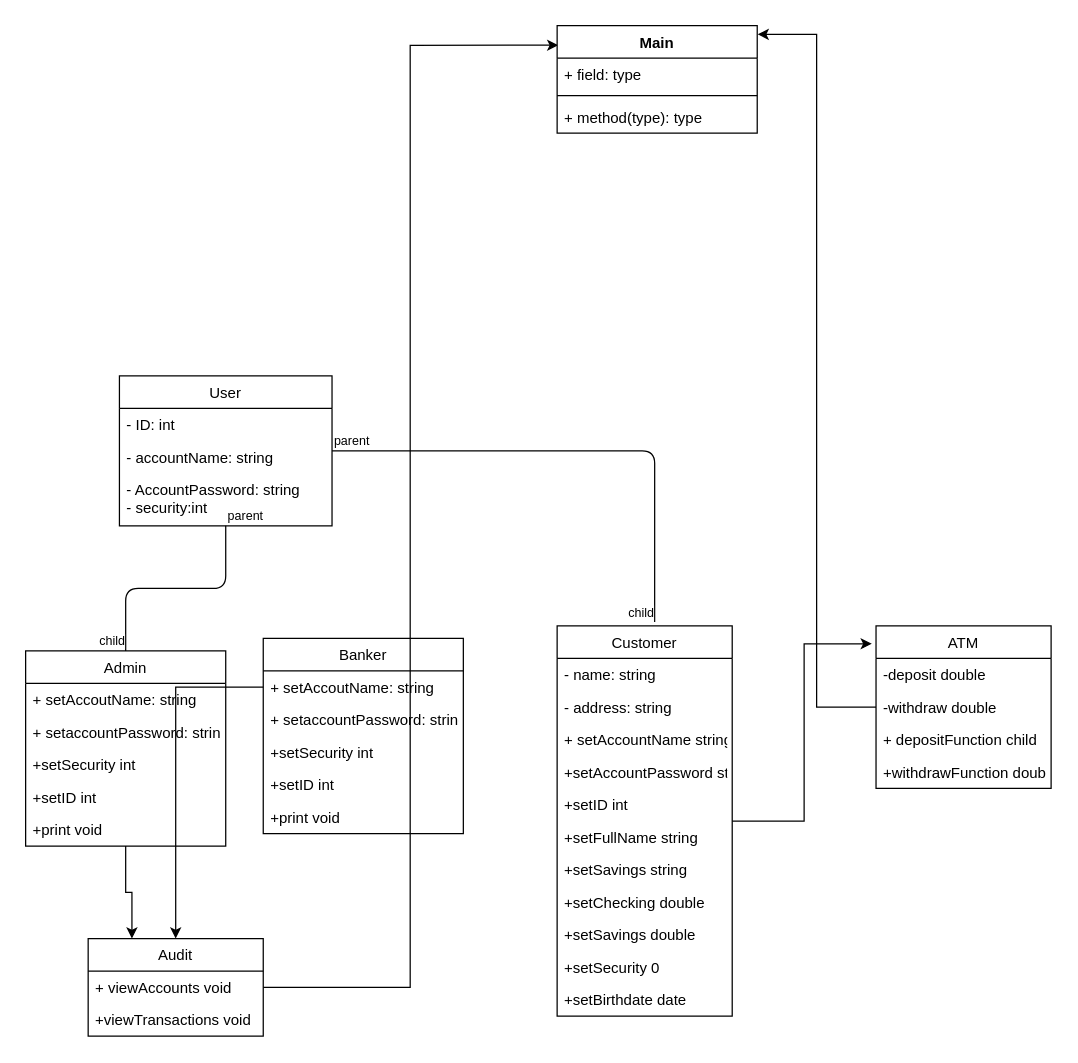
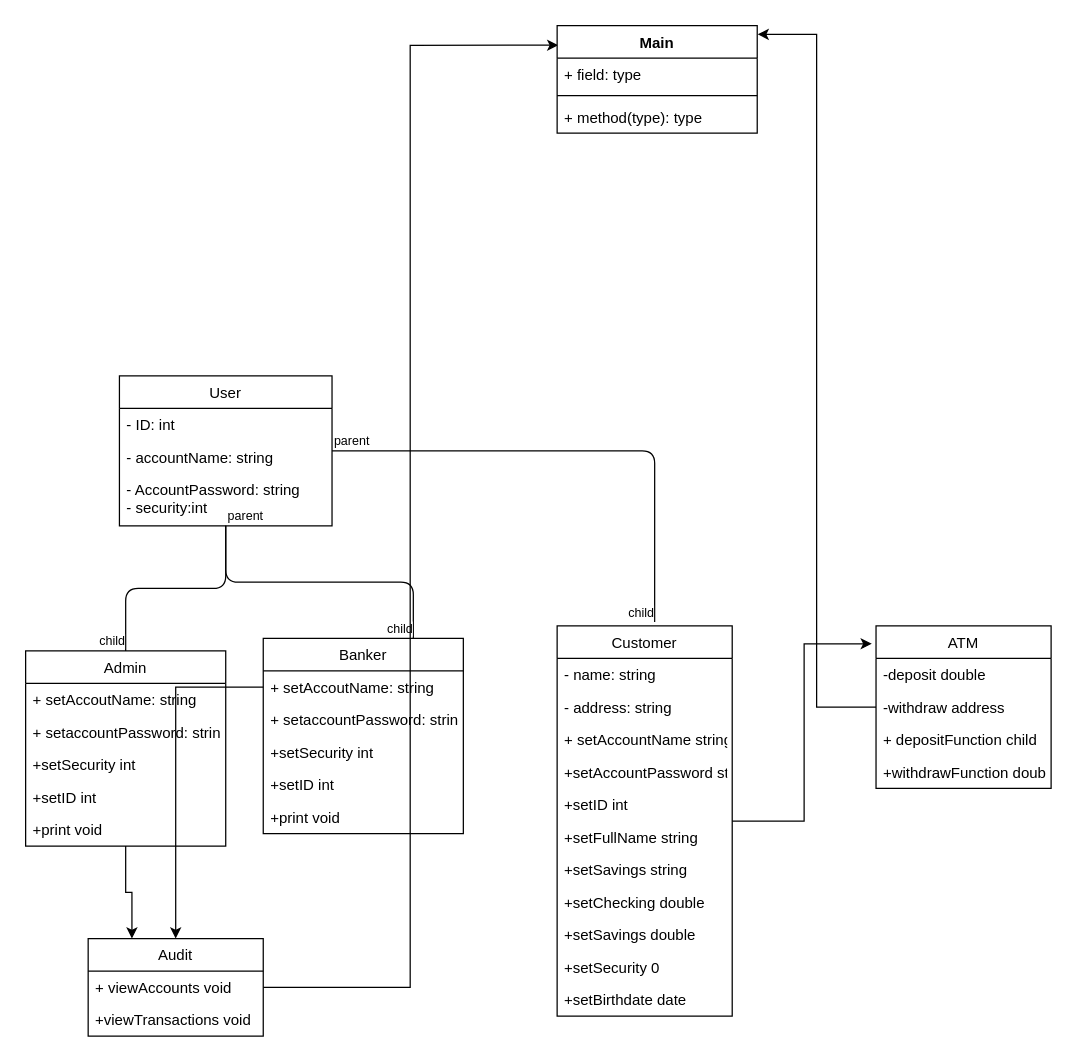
none -> (342, 582)
(944, 708) -> (950, 708)
